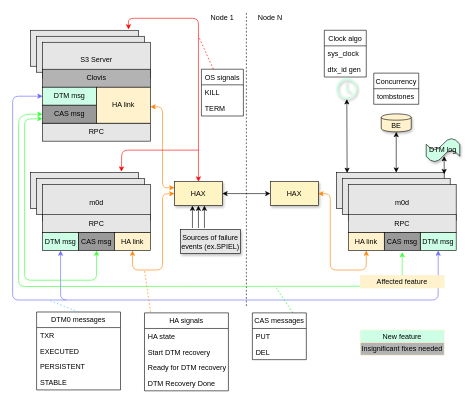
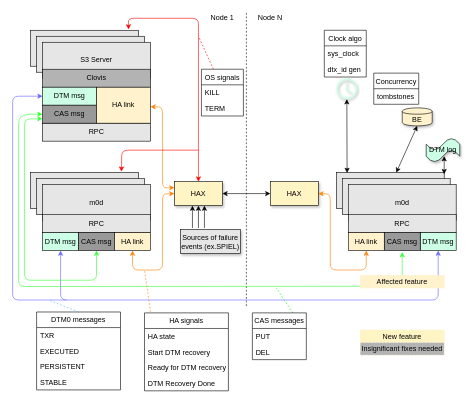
(396, 123) -> (417, 117)
(402, 337) -> (402, 337)
(402, 349) -> (402, 349)
